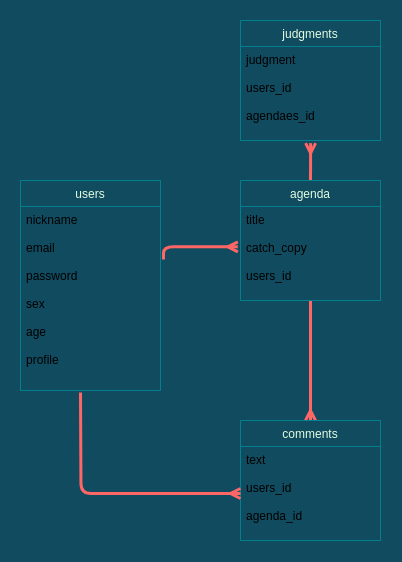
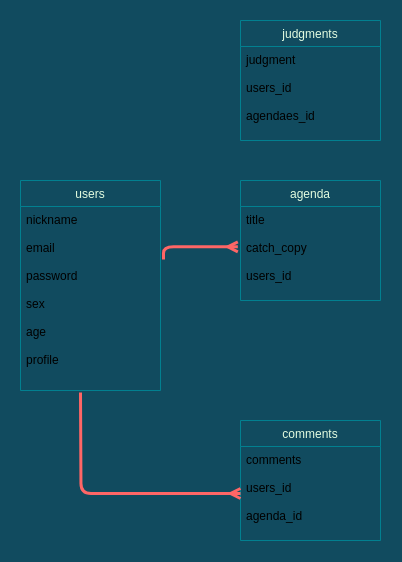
(311, 161) -> none
(311, 360) -> none
(259, 460) -> (273, 460)
